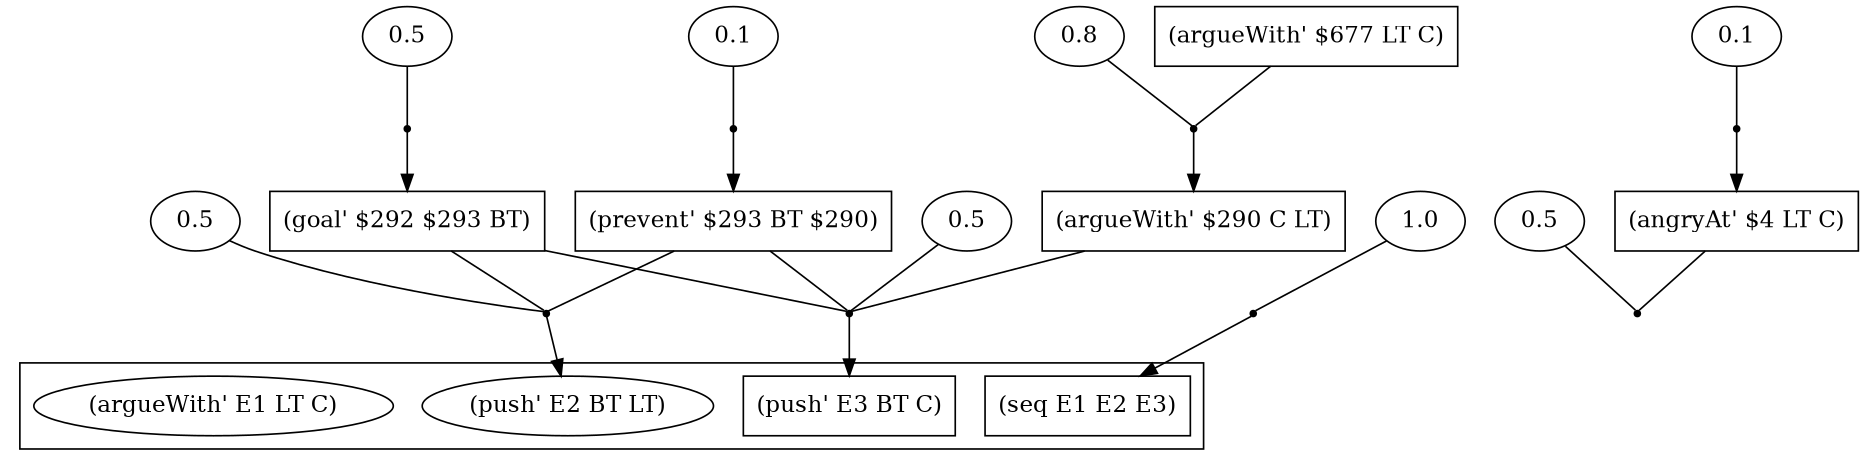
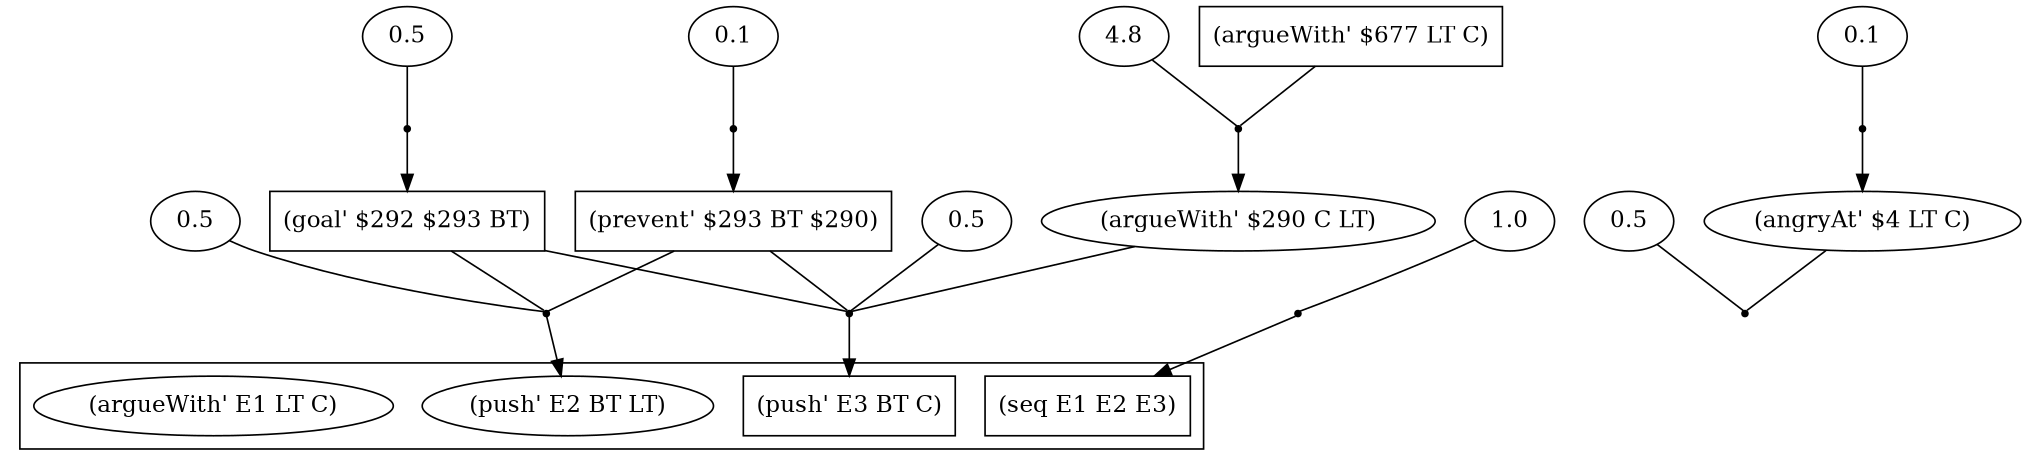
(1079, 36) -> (1124, 36)
(1194, 221) -> (1238, 221)
(1737, 221) -> (1863, 221)
